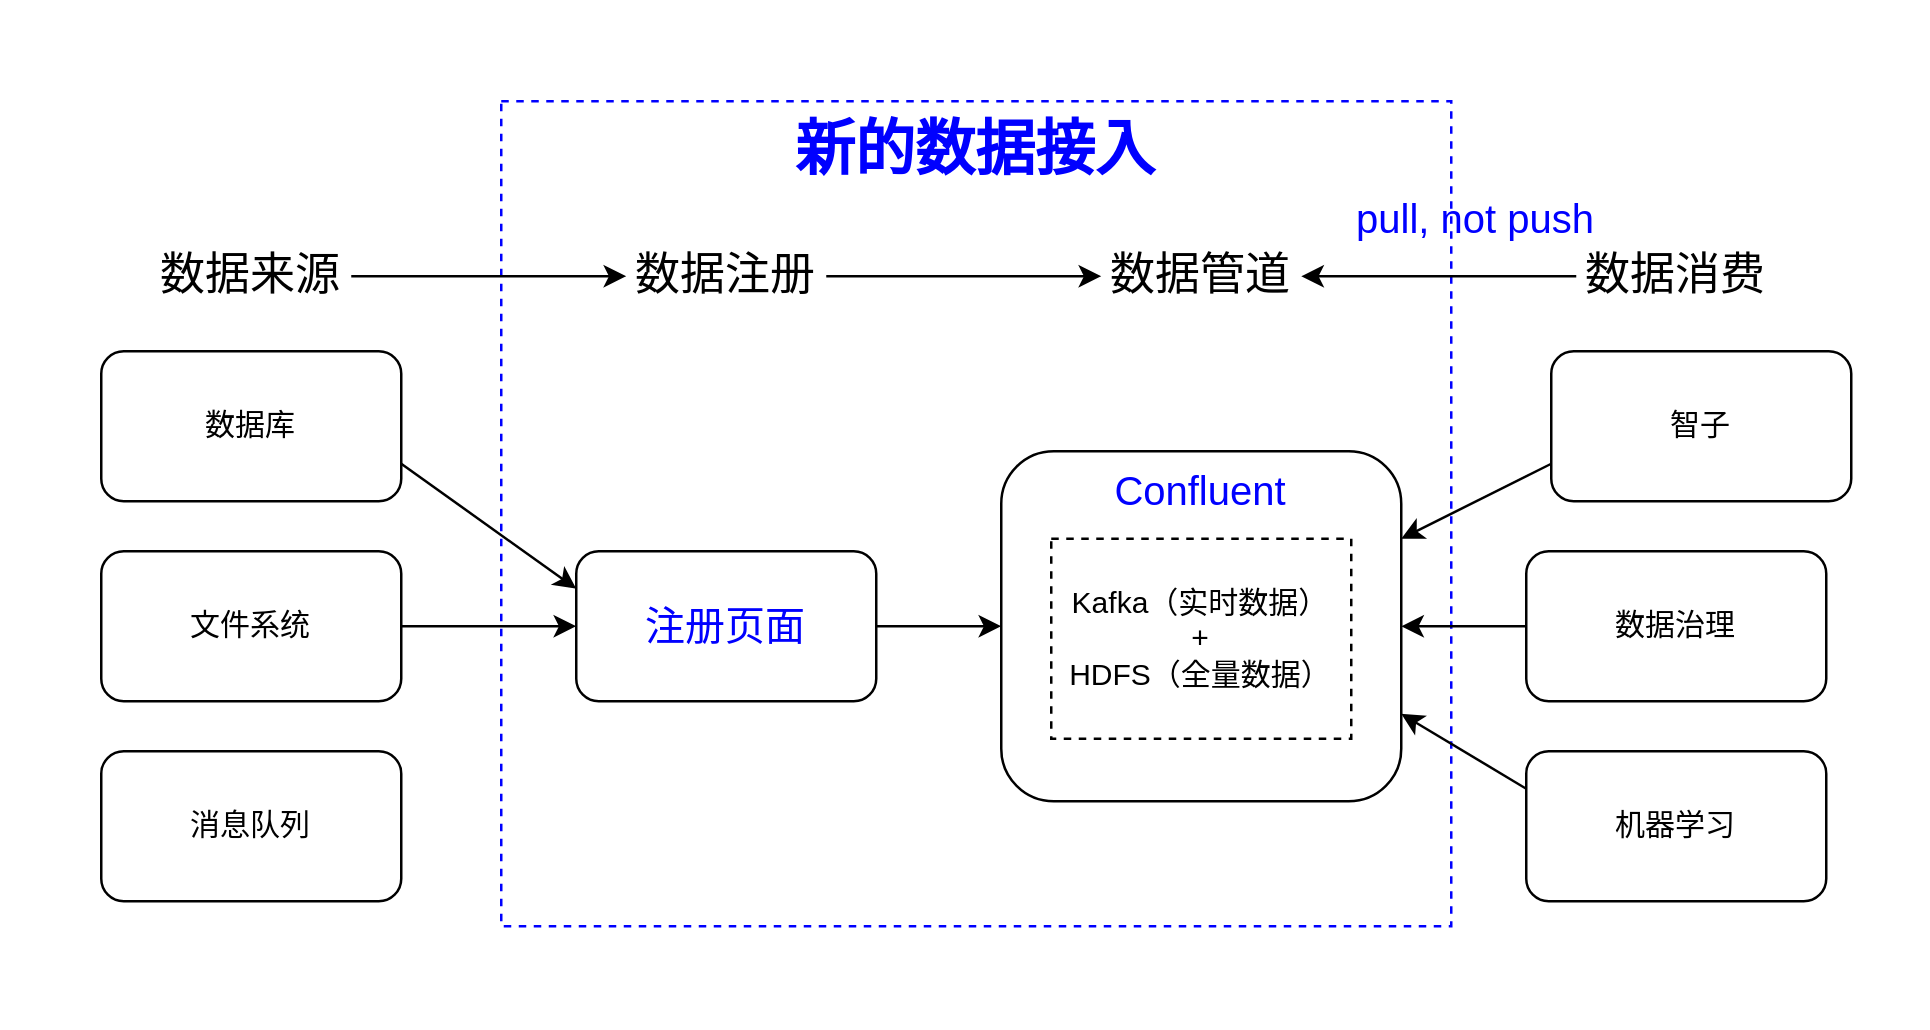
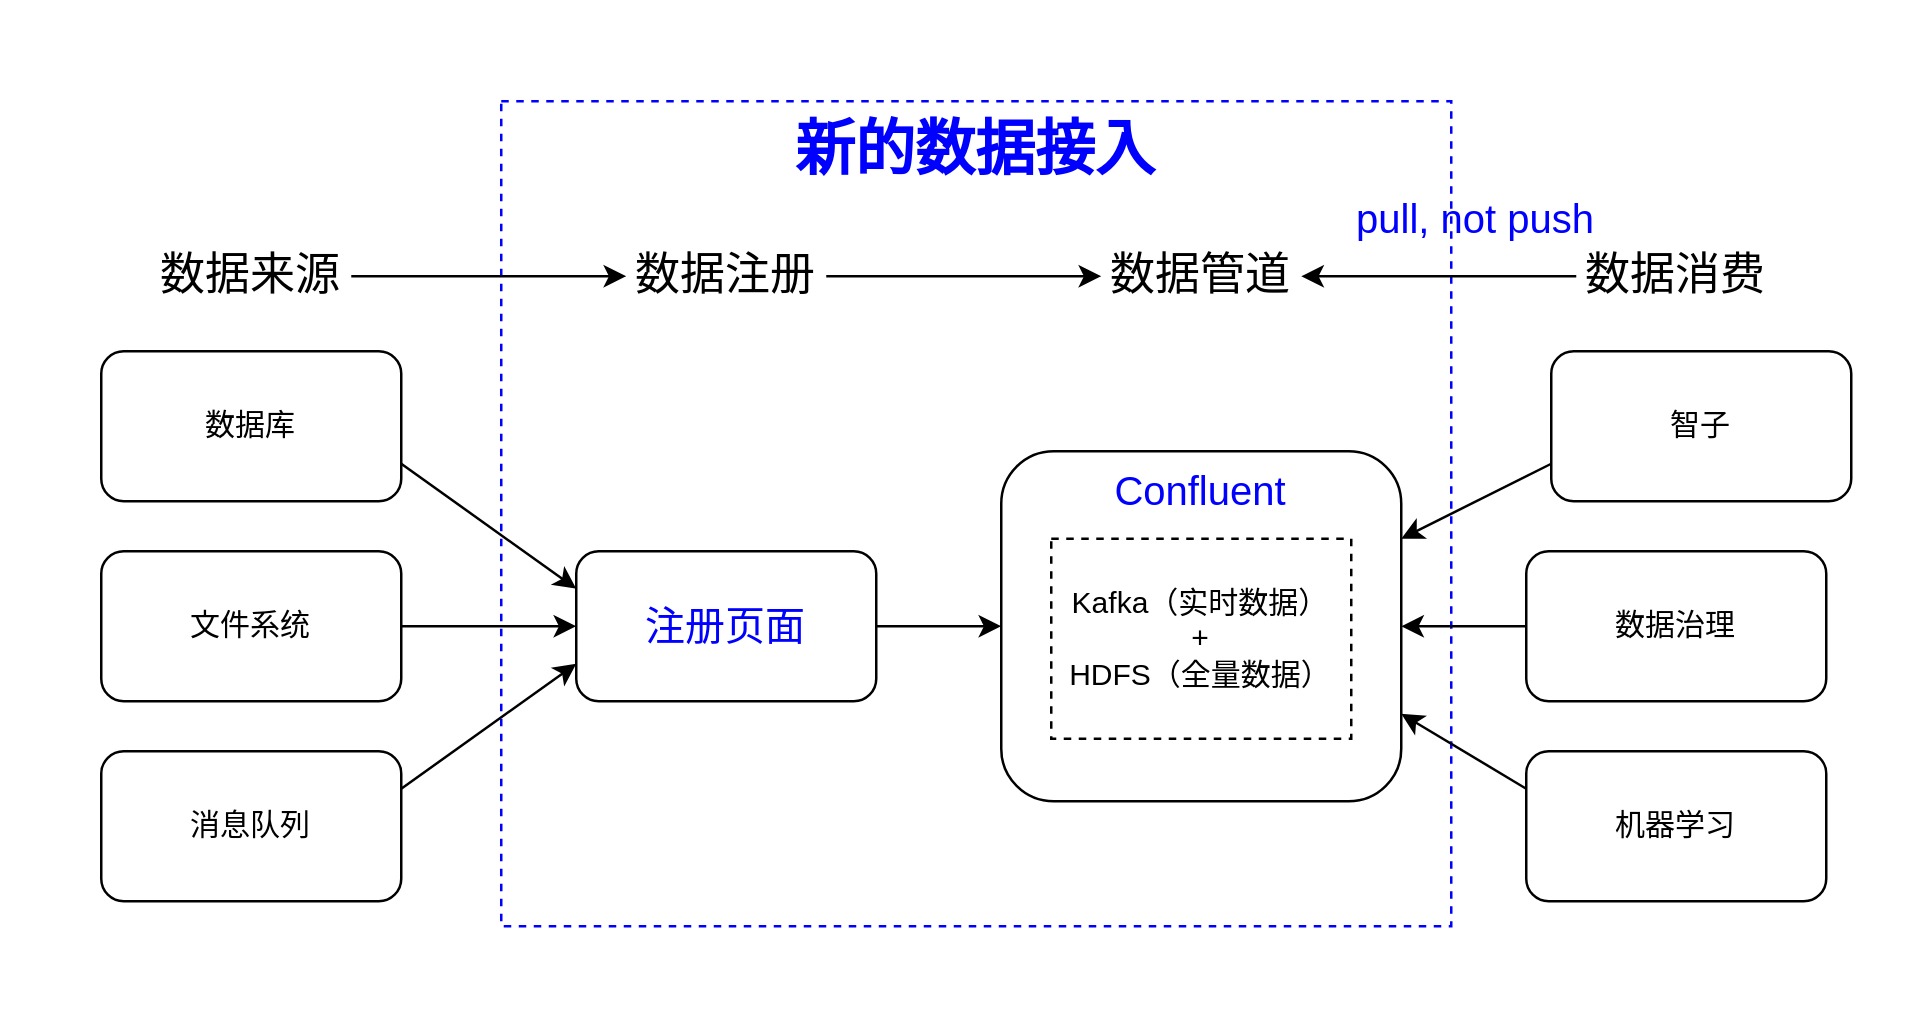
none -> (482, 731)
